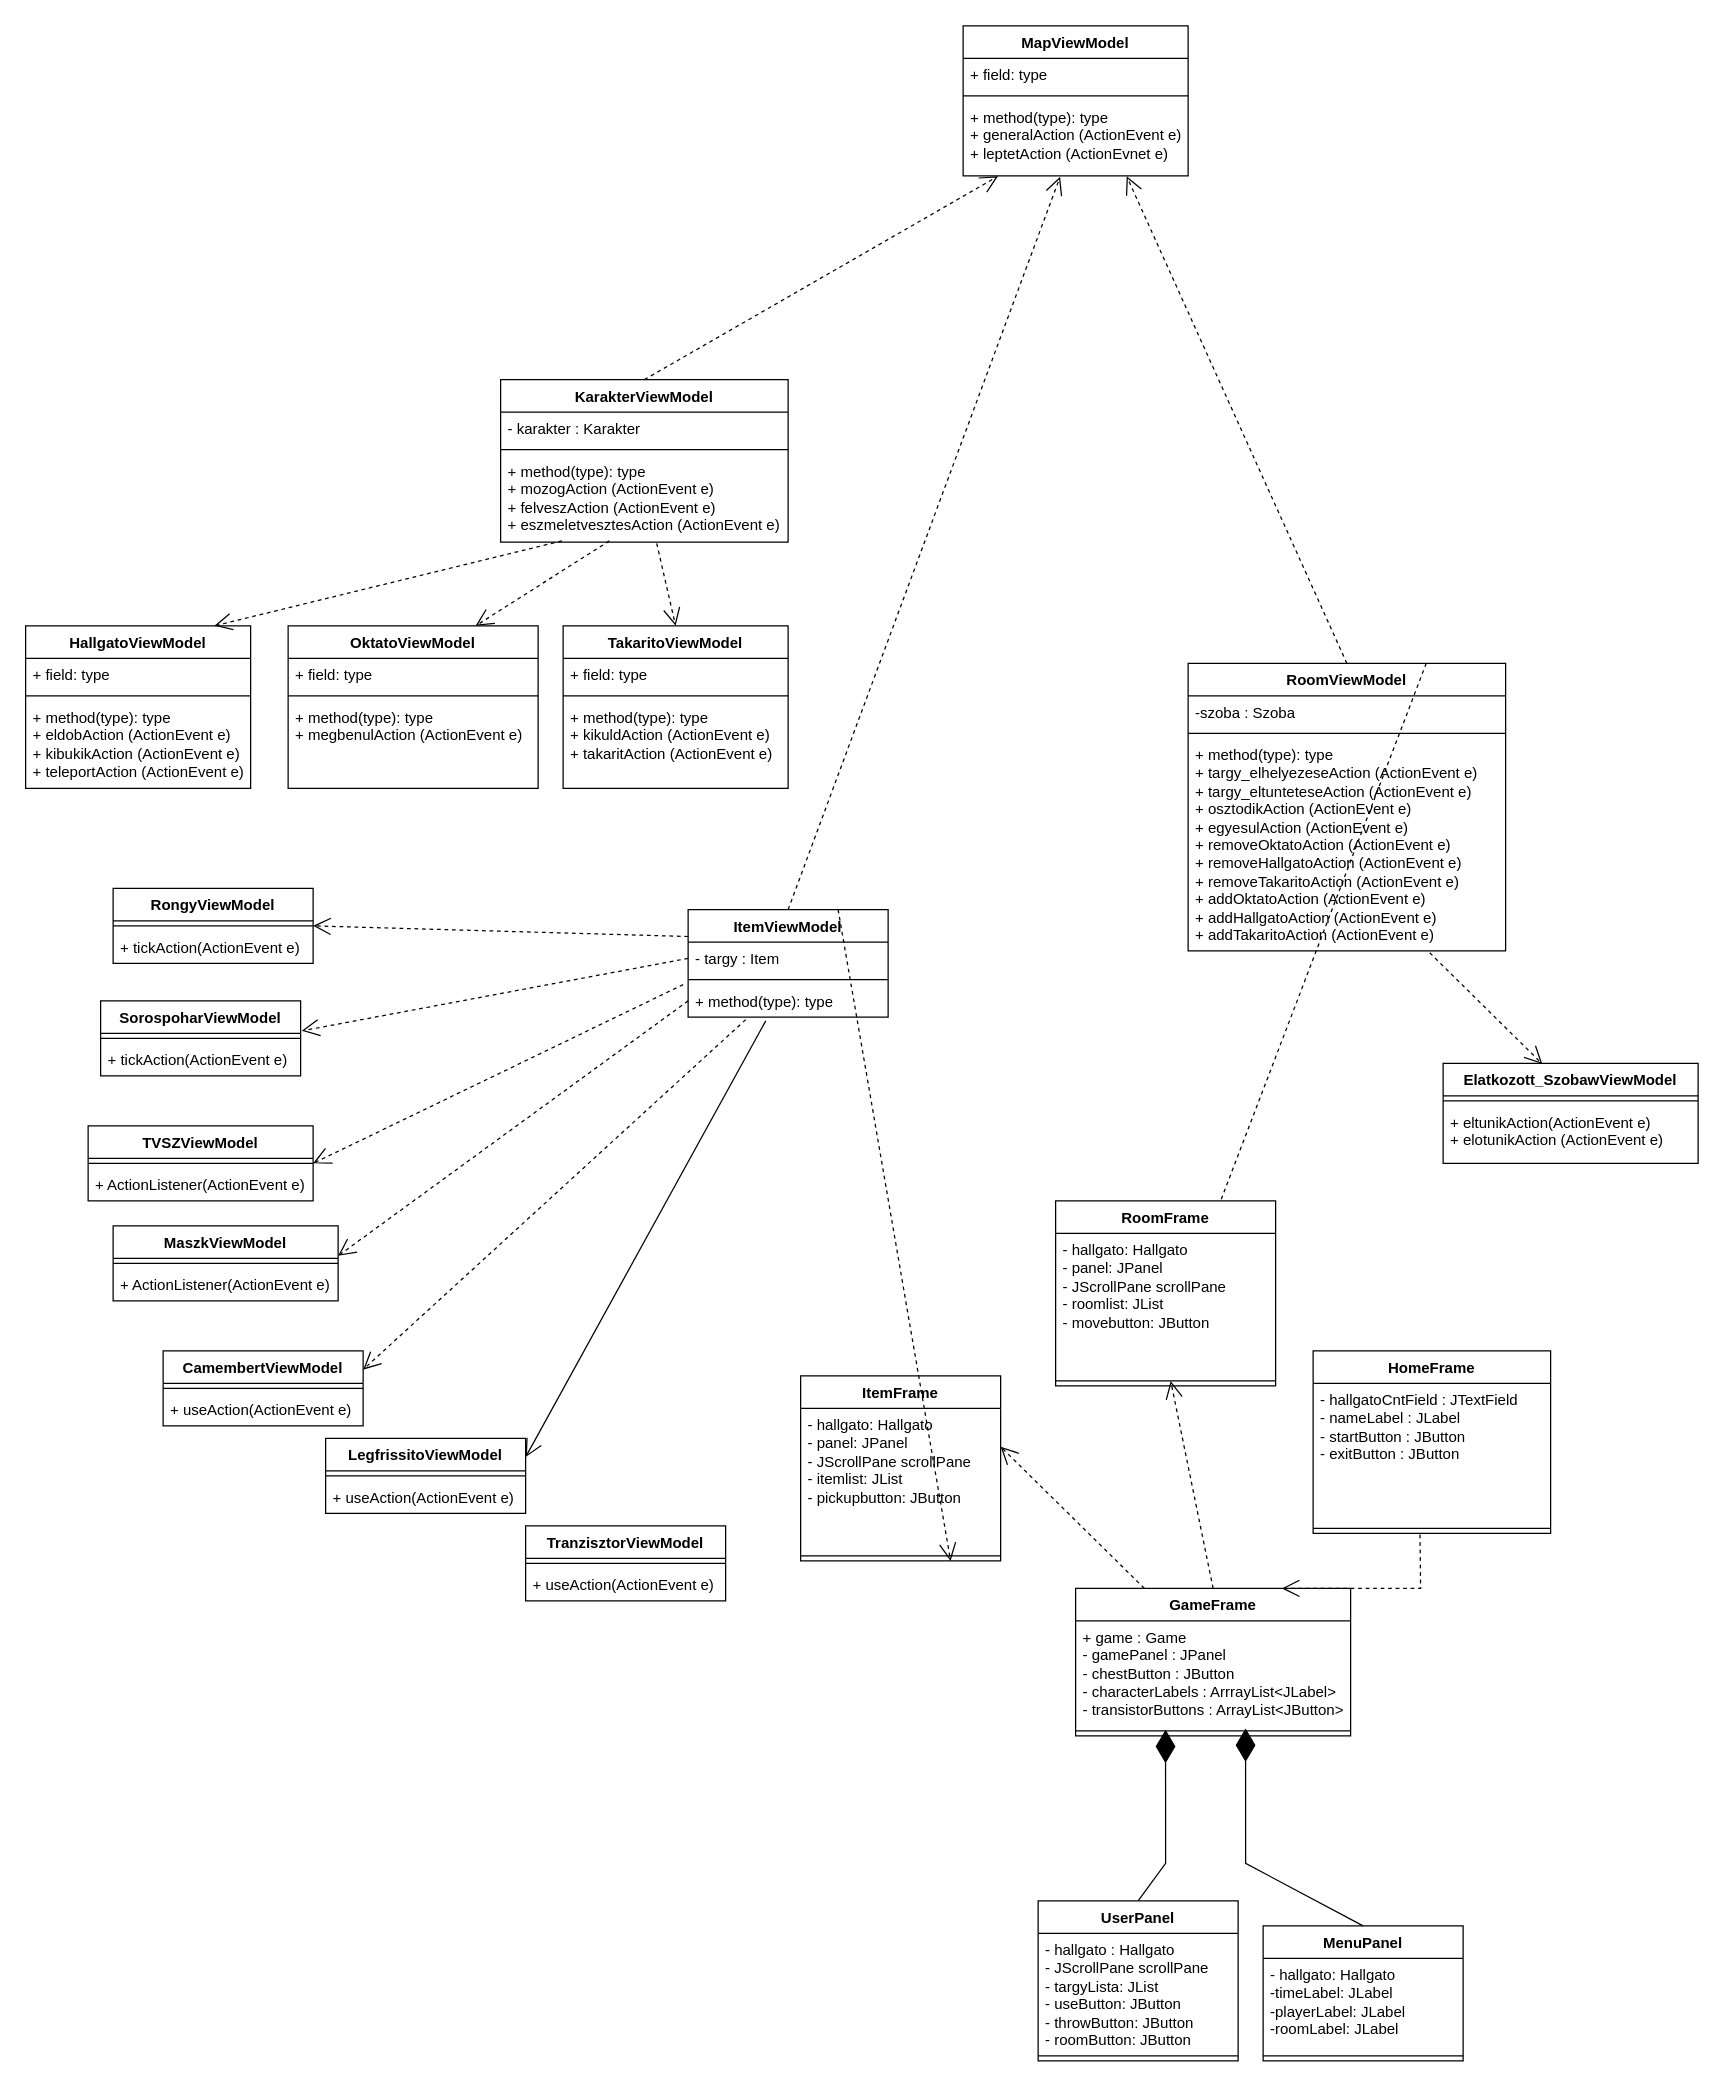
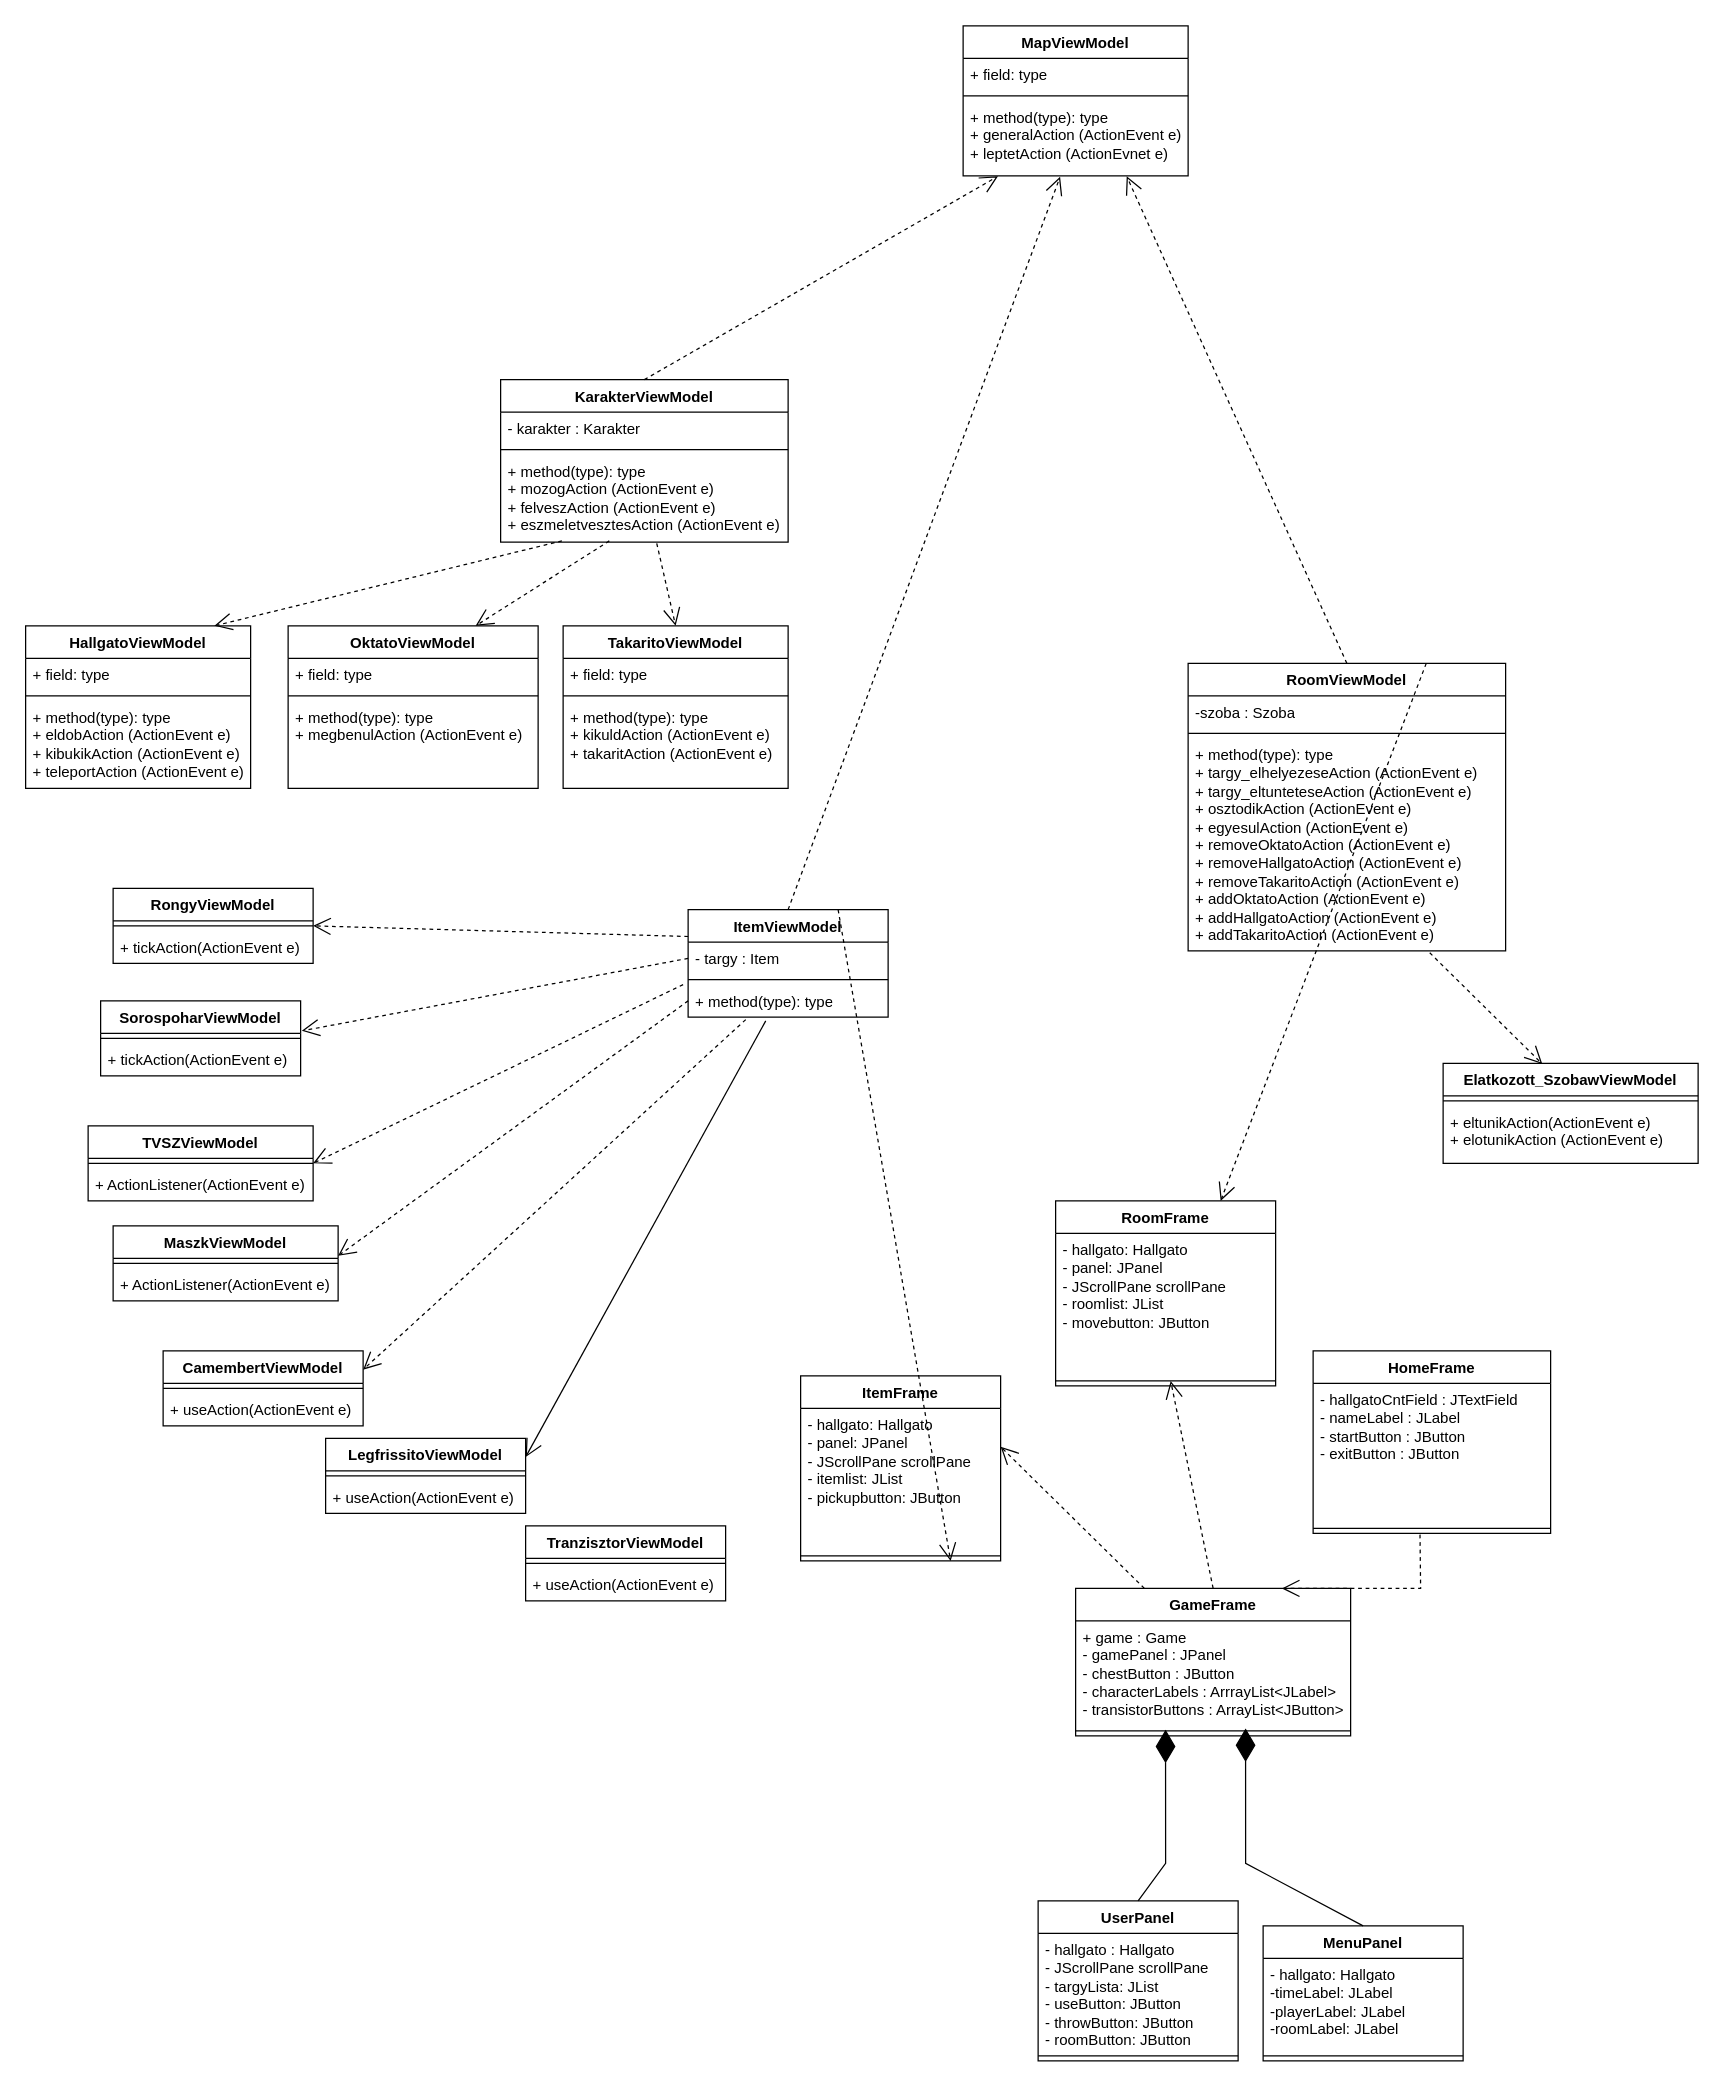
(1222, 1196) -> (1223, 1195)
